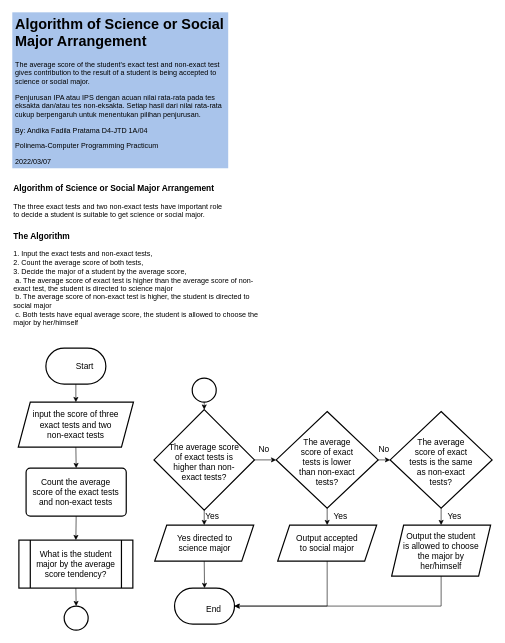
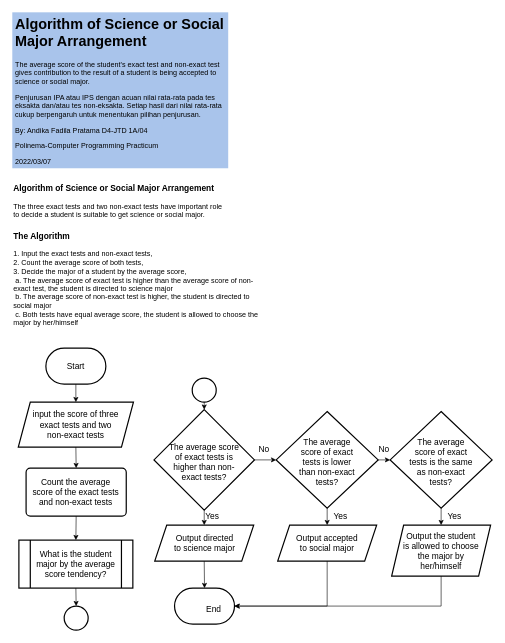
(85, 366) -> (76, 366)
(205, 543) -> (205, 543)
